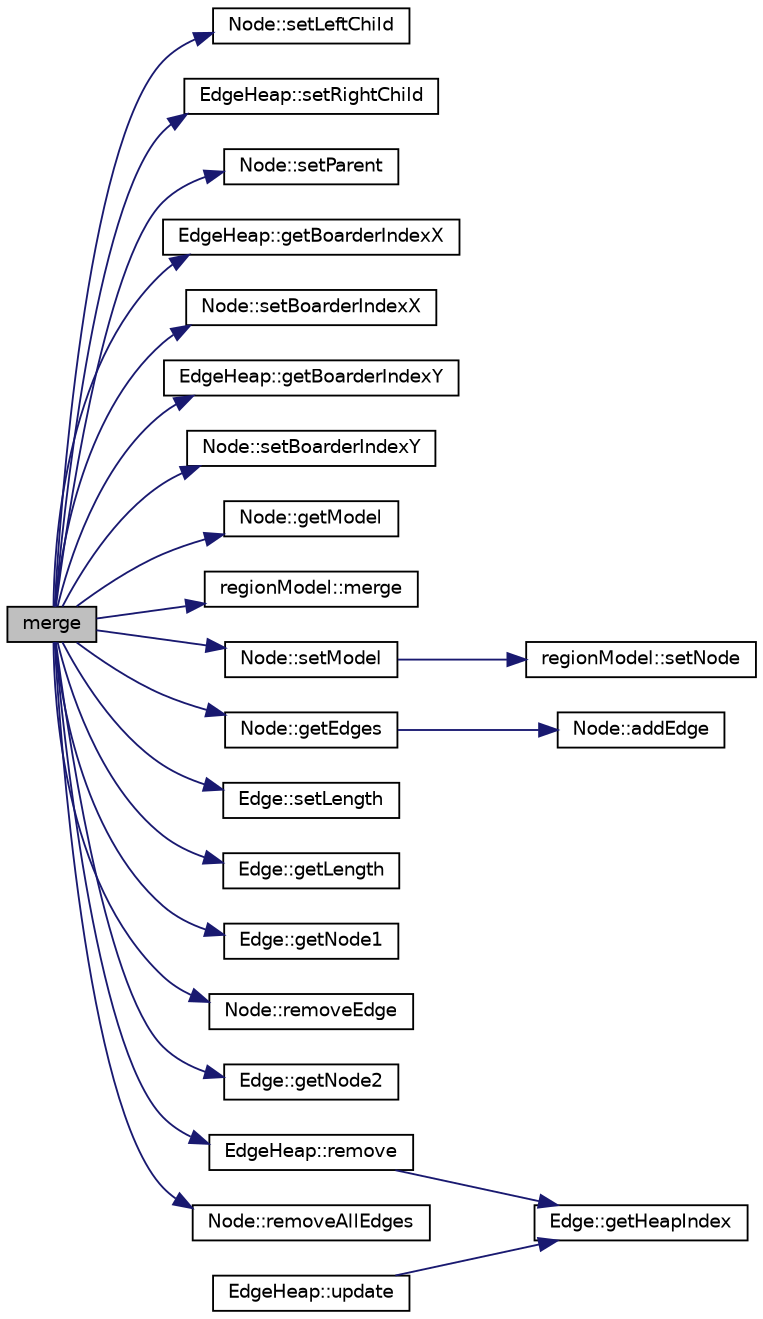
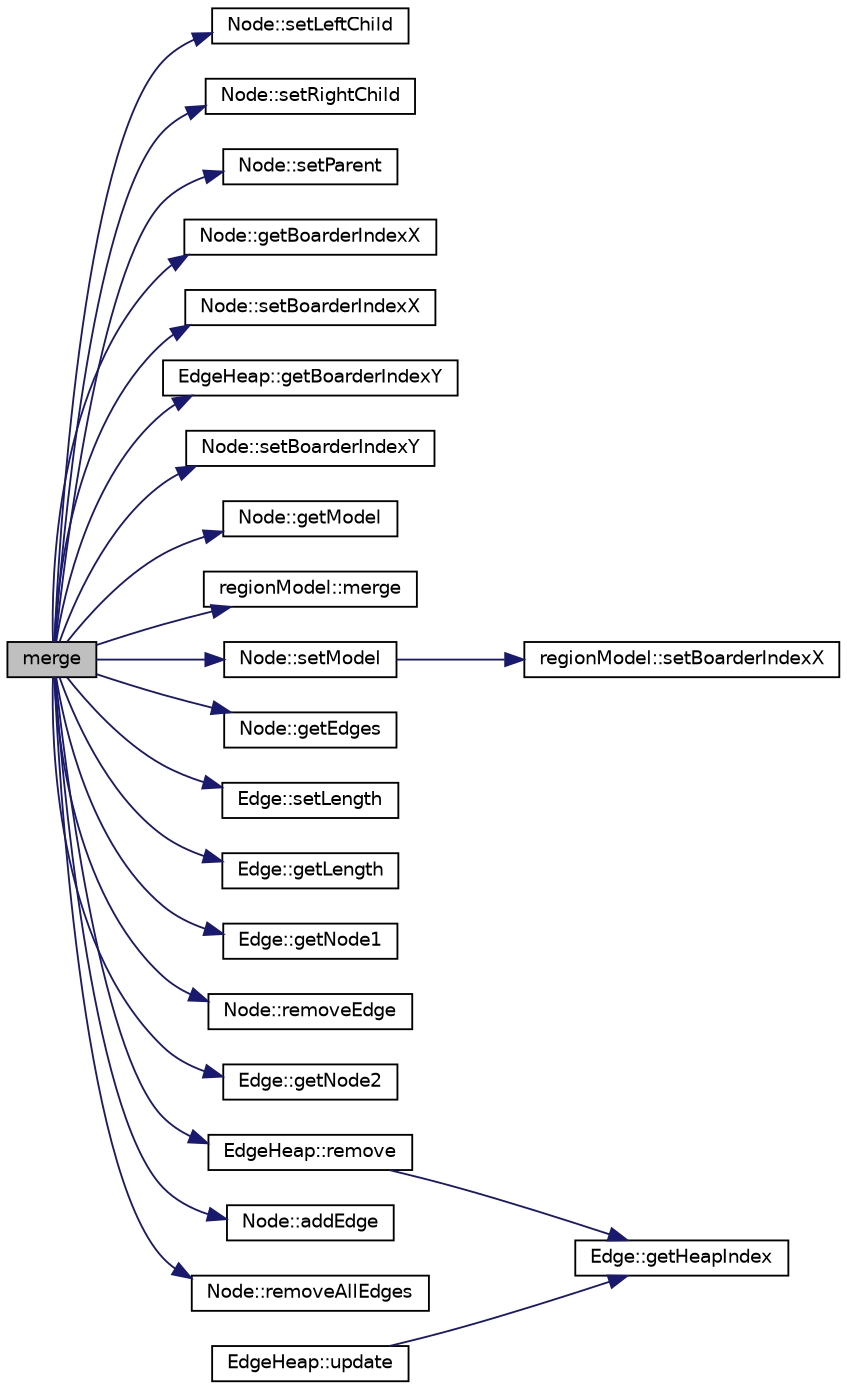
(311, 96) -> (310, 96)
(311, 237) -> (310, 237)
(641, 660) -> (682, 660)
(468, 730) -> (97, 1008)
